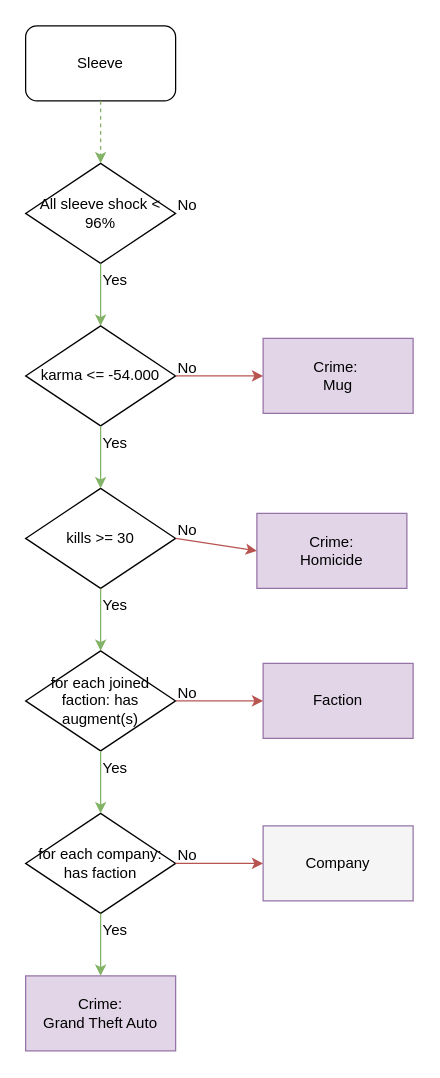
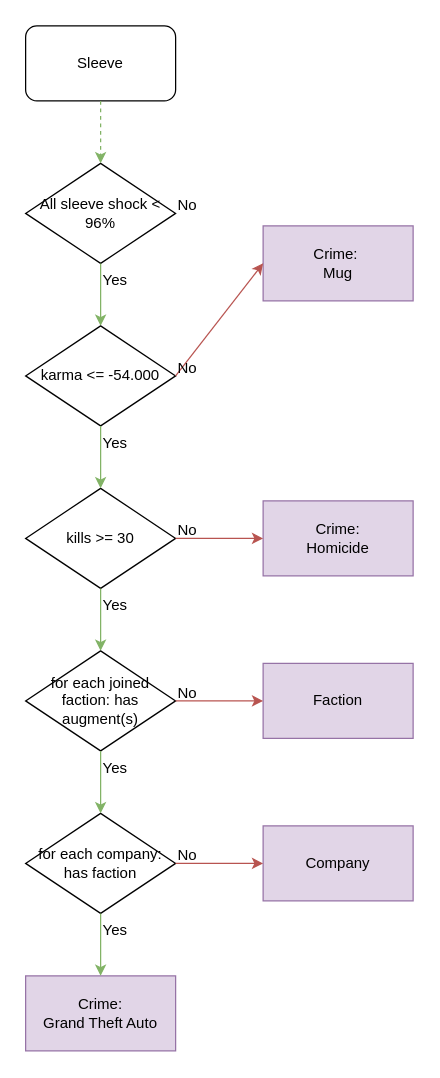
(338, 376) -> (338, 263)
(332, 551) -> (338, 538)
(338, 863) -> (338, 863)
